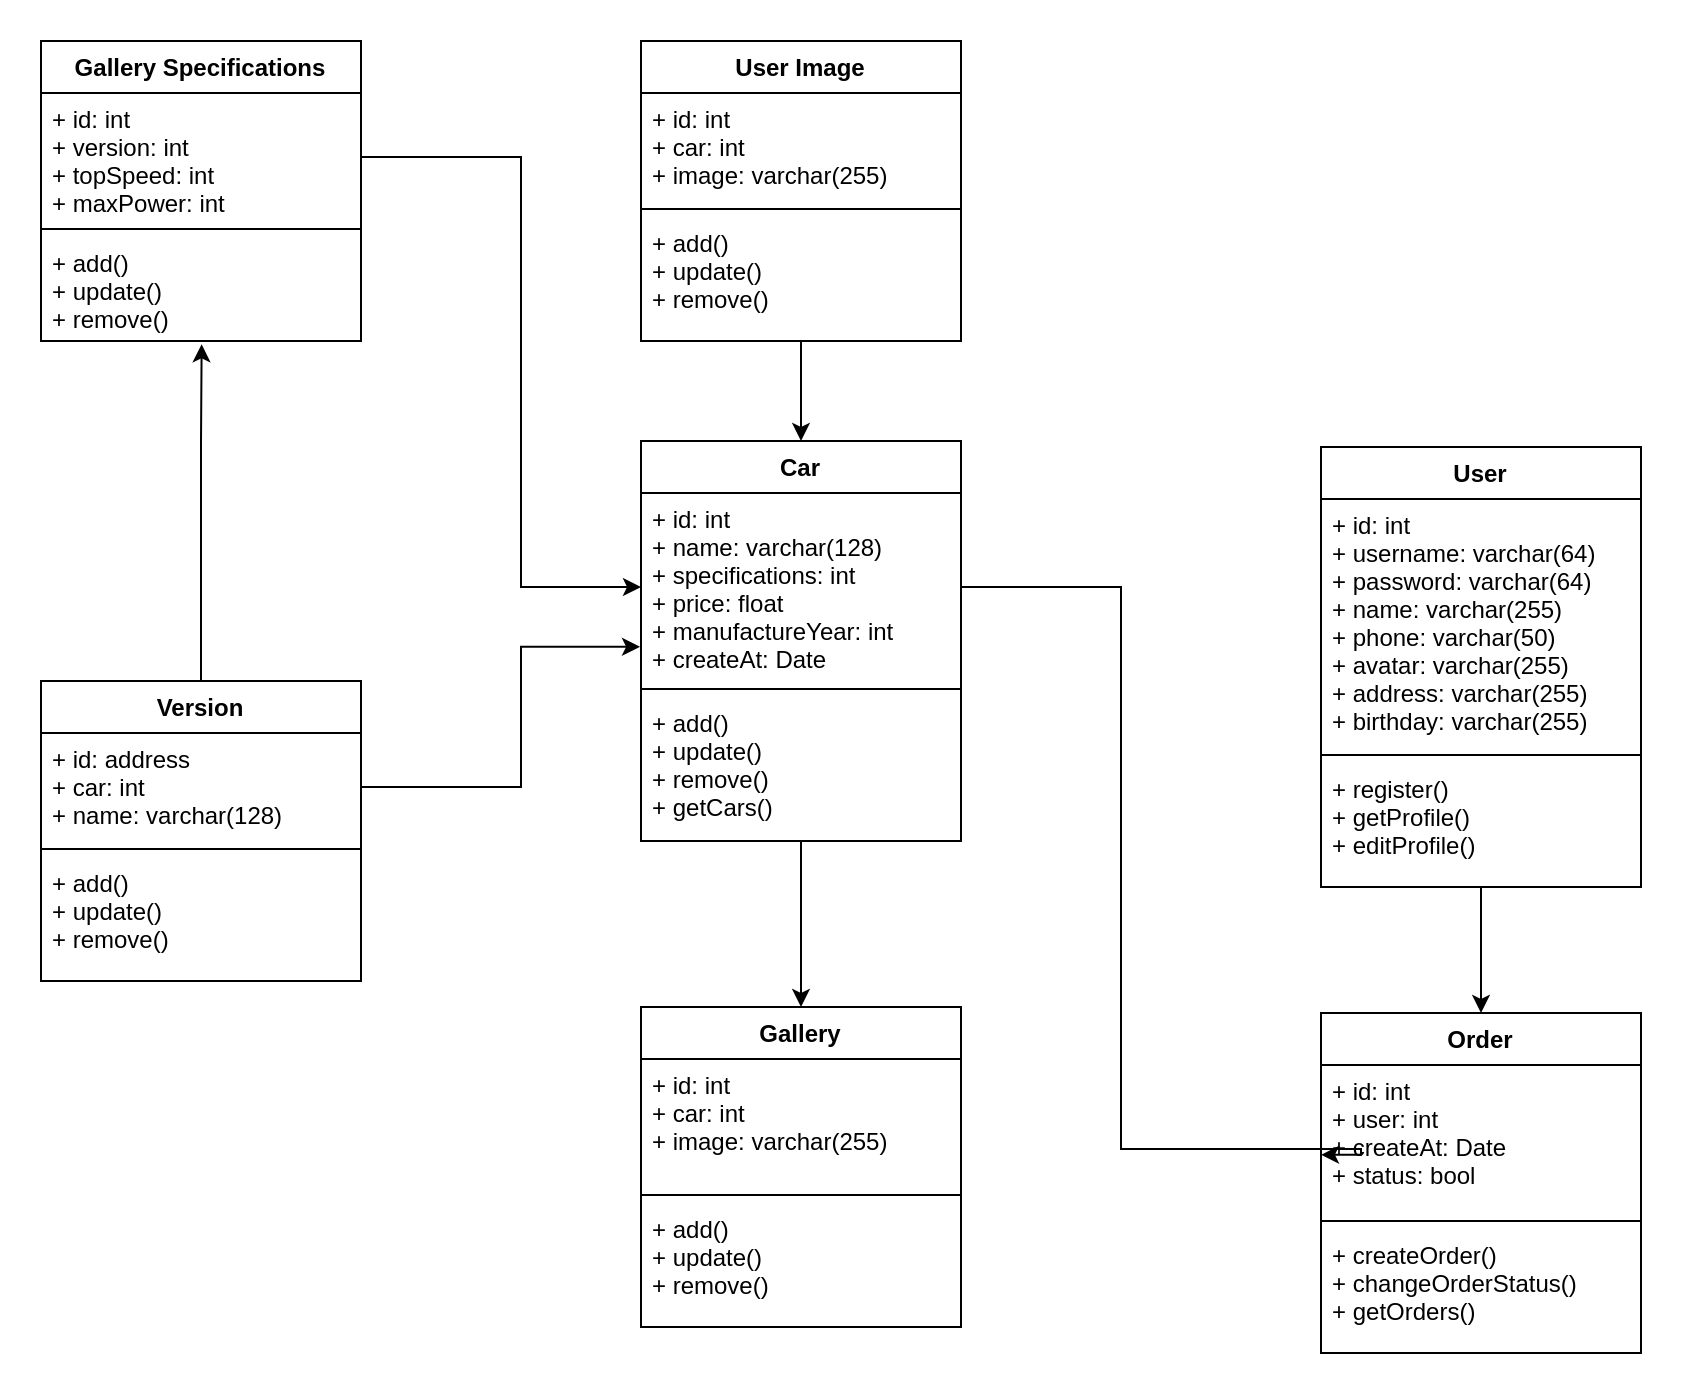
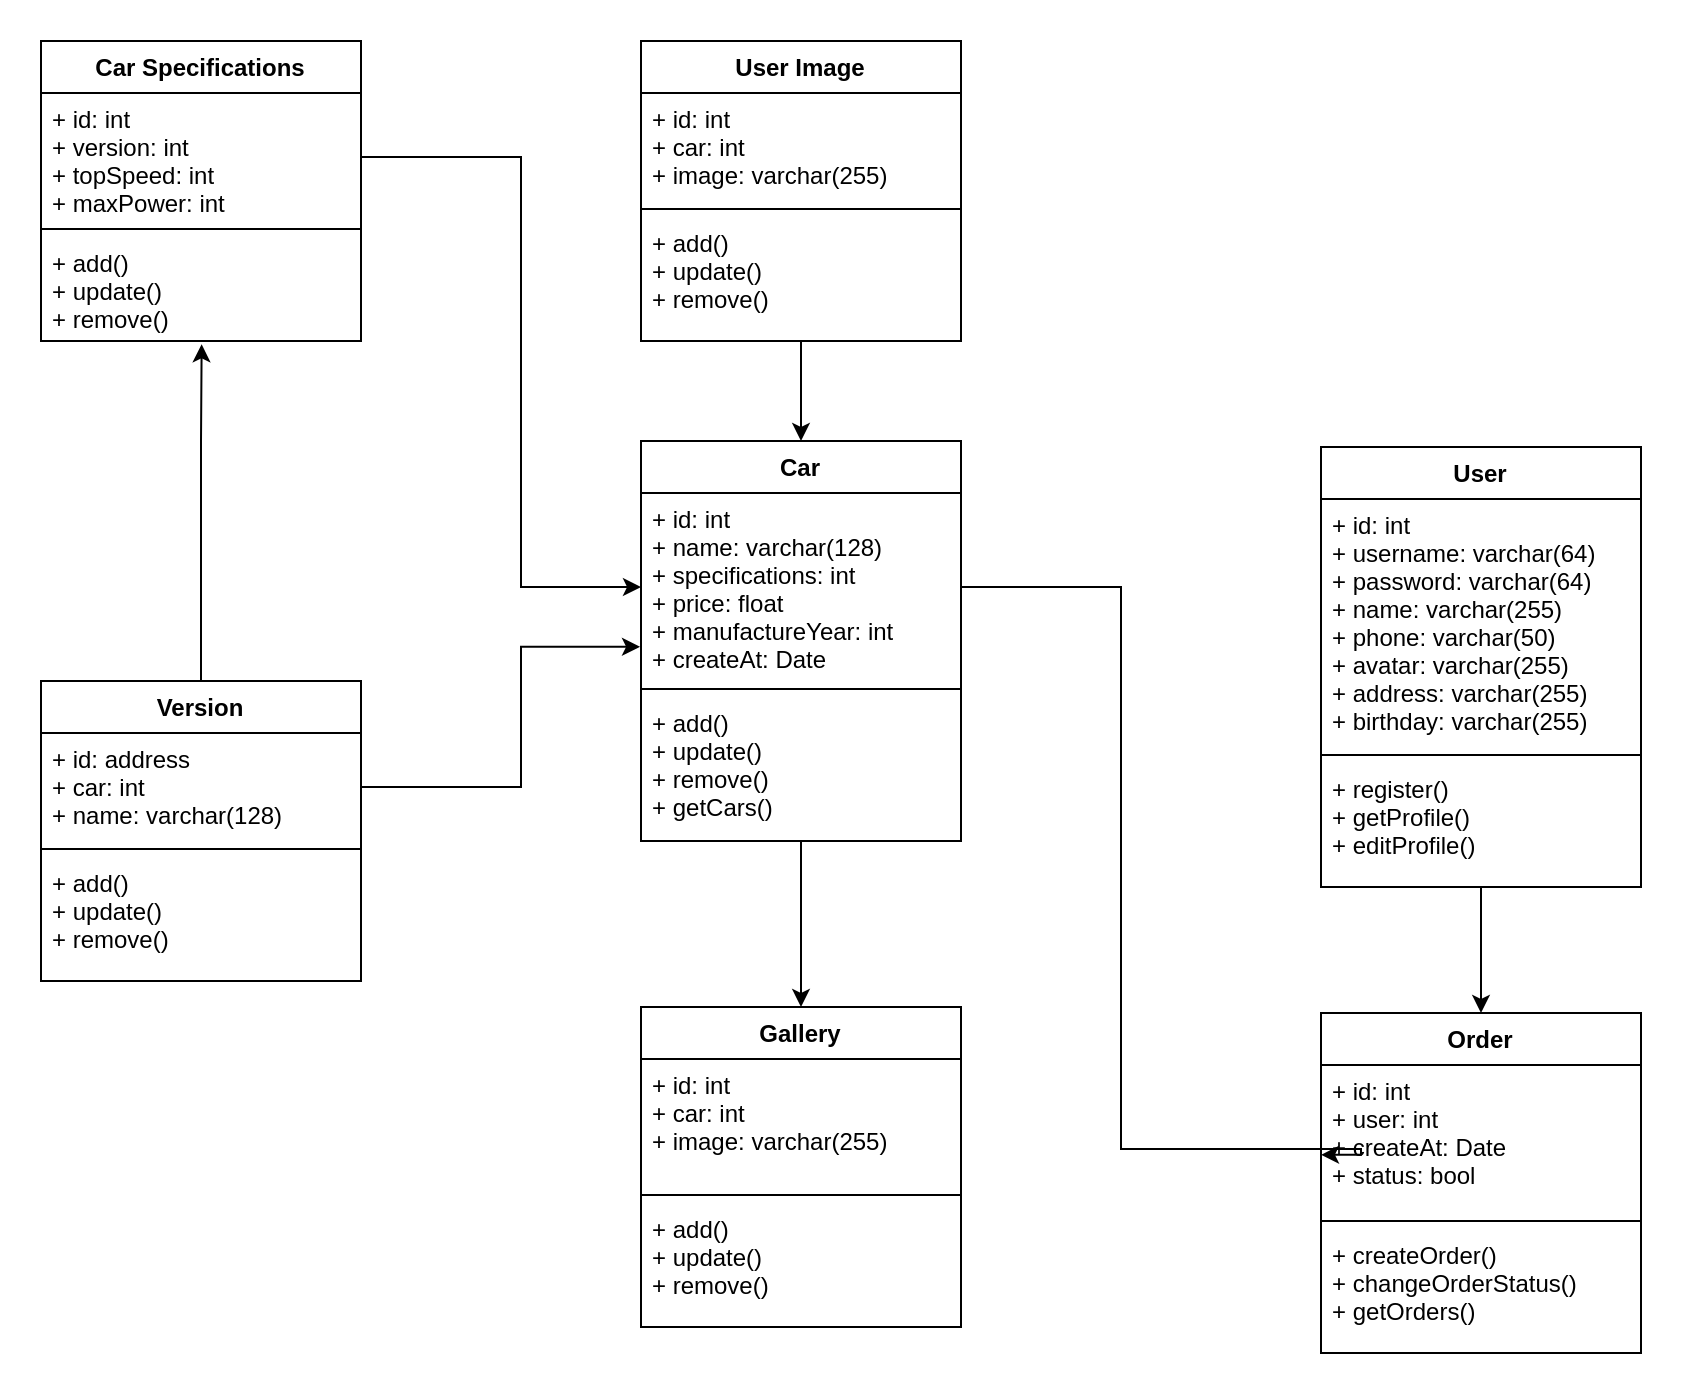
(200, 68) -> (200, 68)
